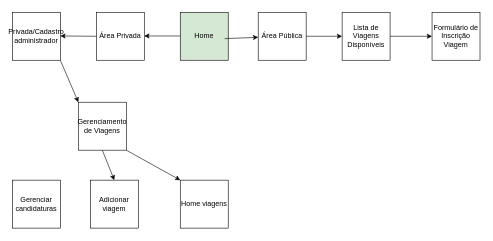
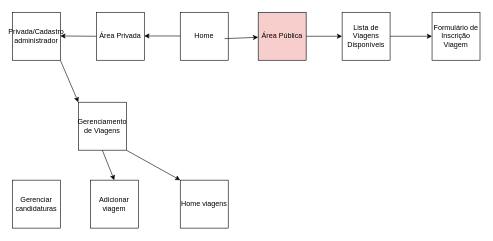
(204, 36) -> (204, 36)
(282, 36) -> (282, 36)
